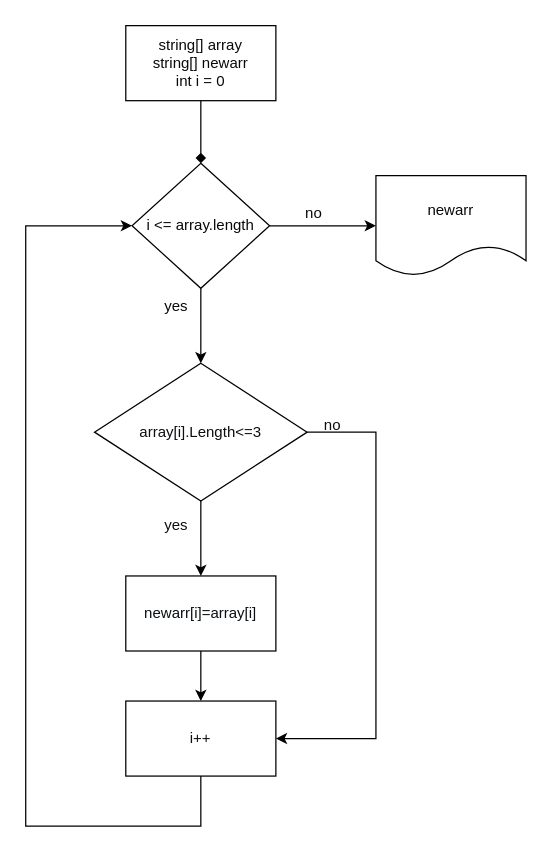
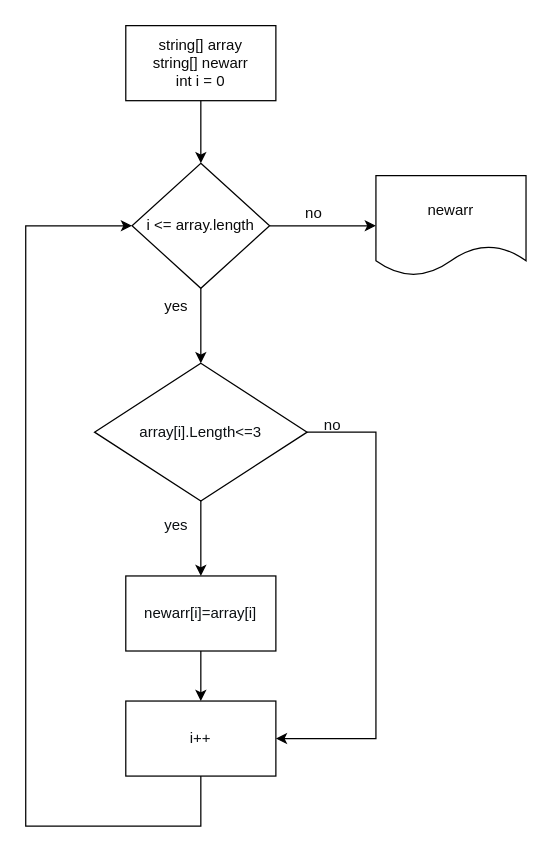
(201, 152) -> (201, 153)
